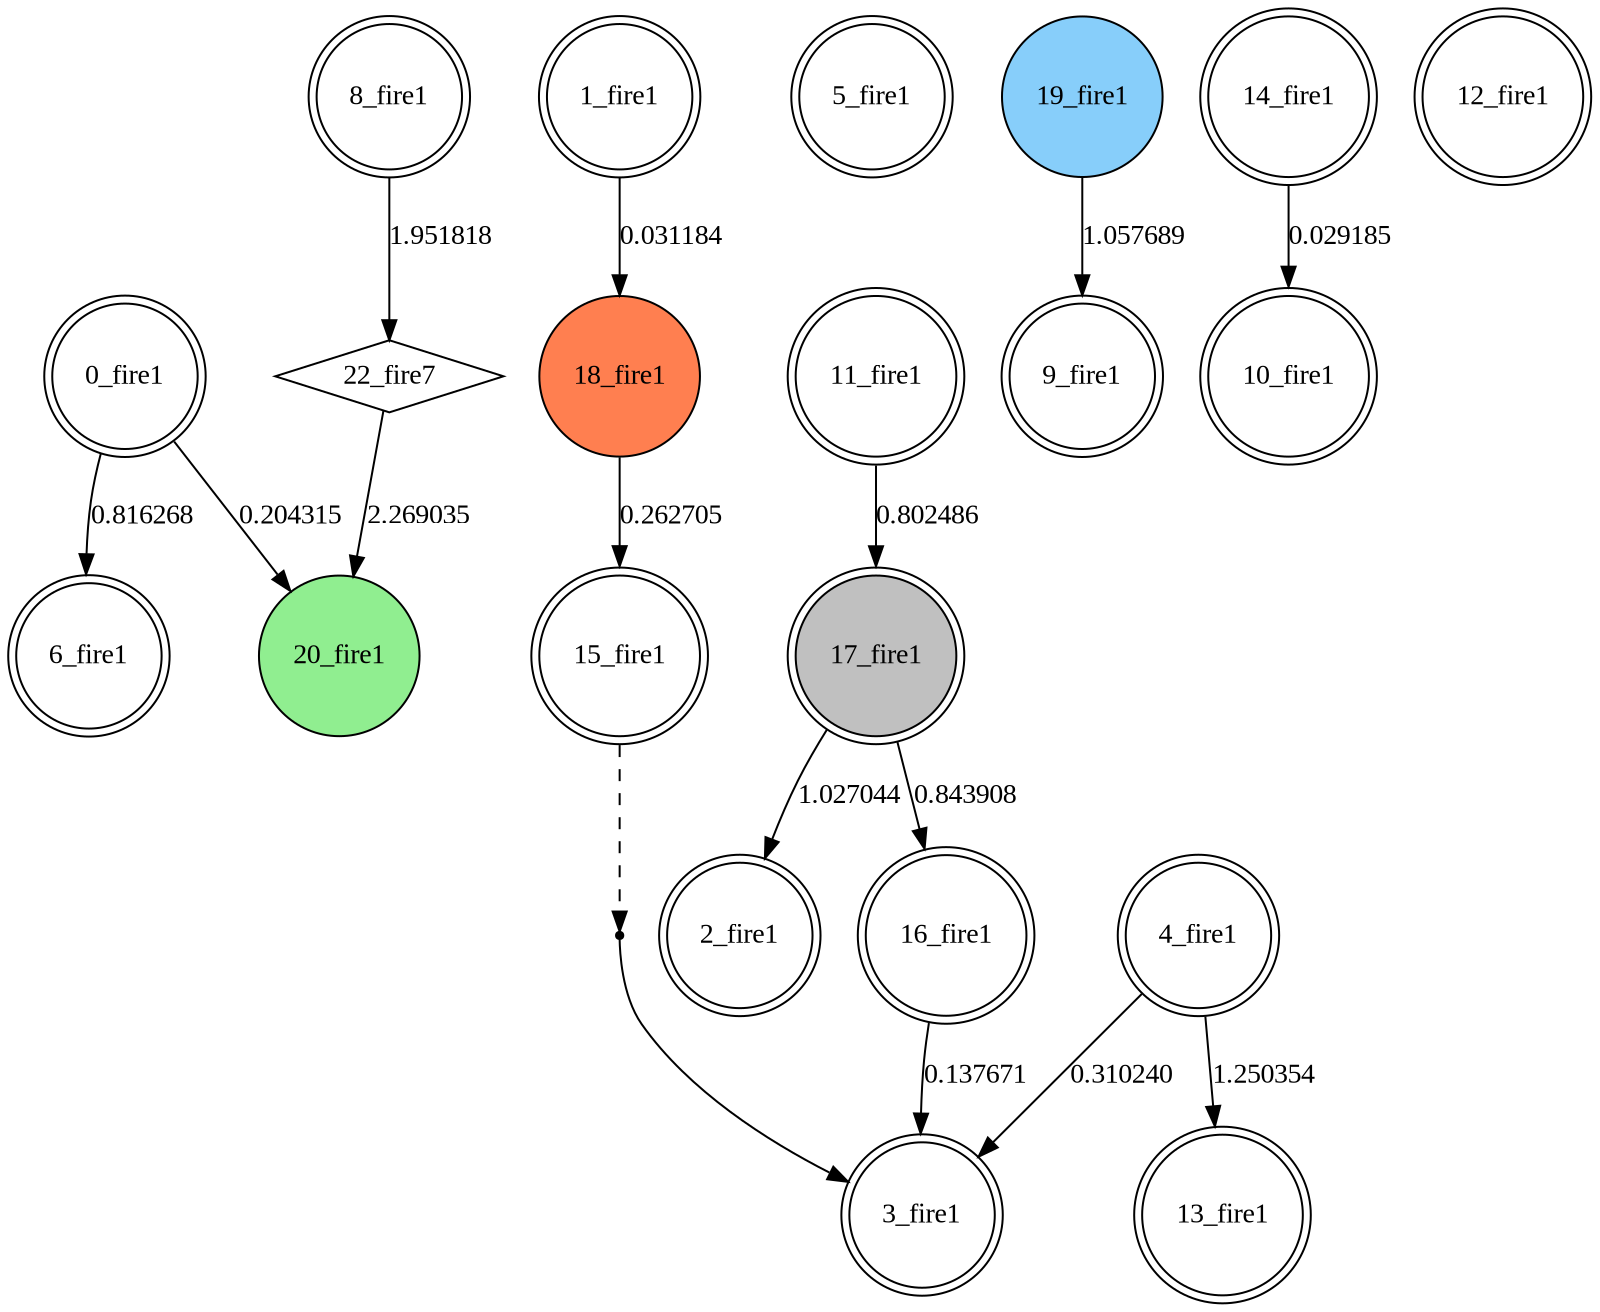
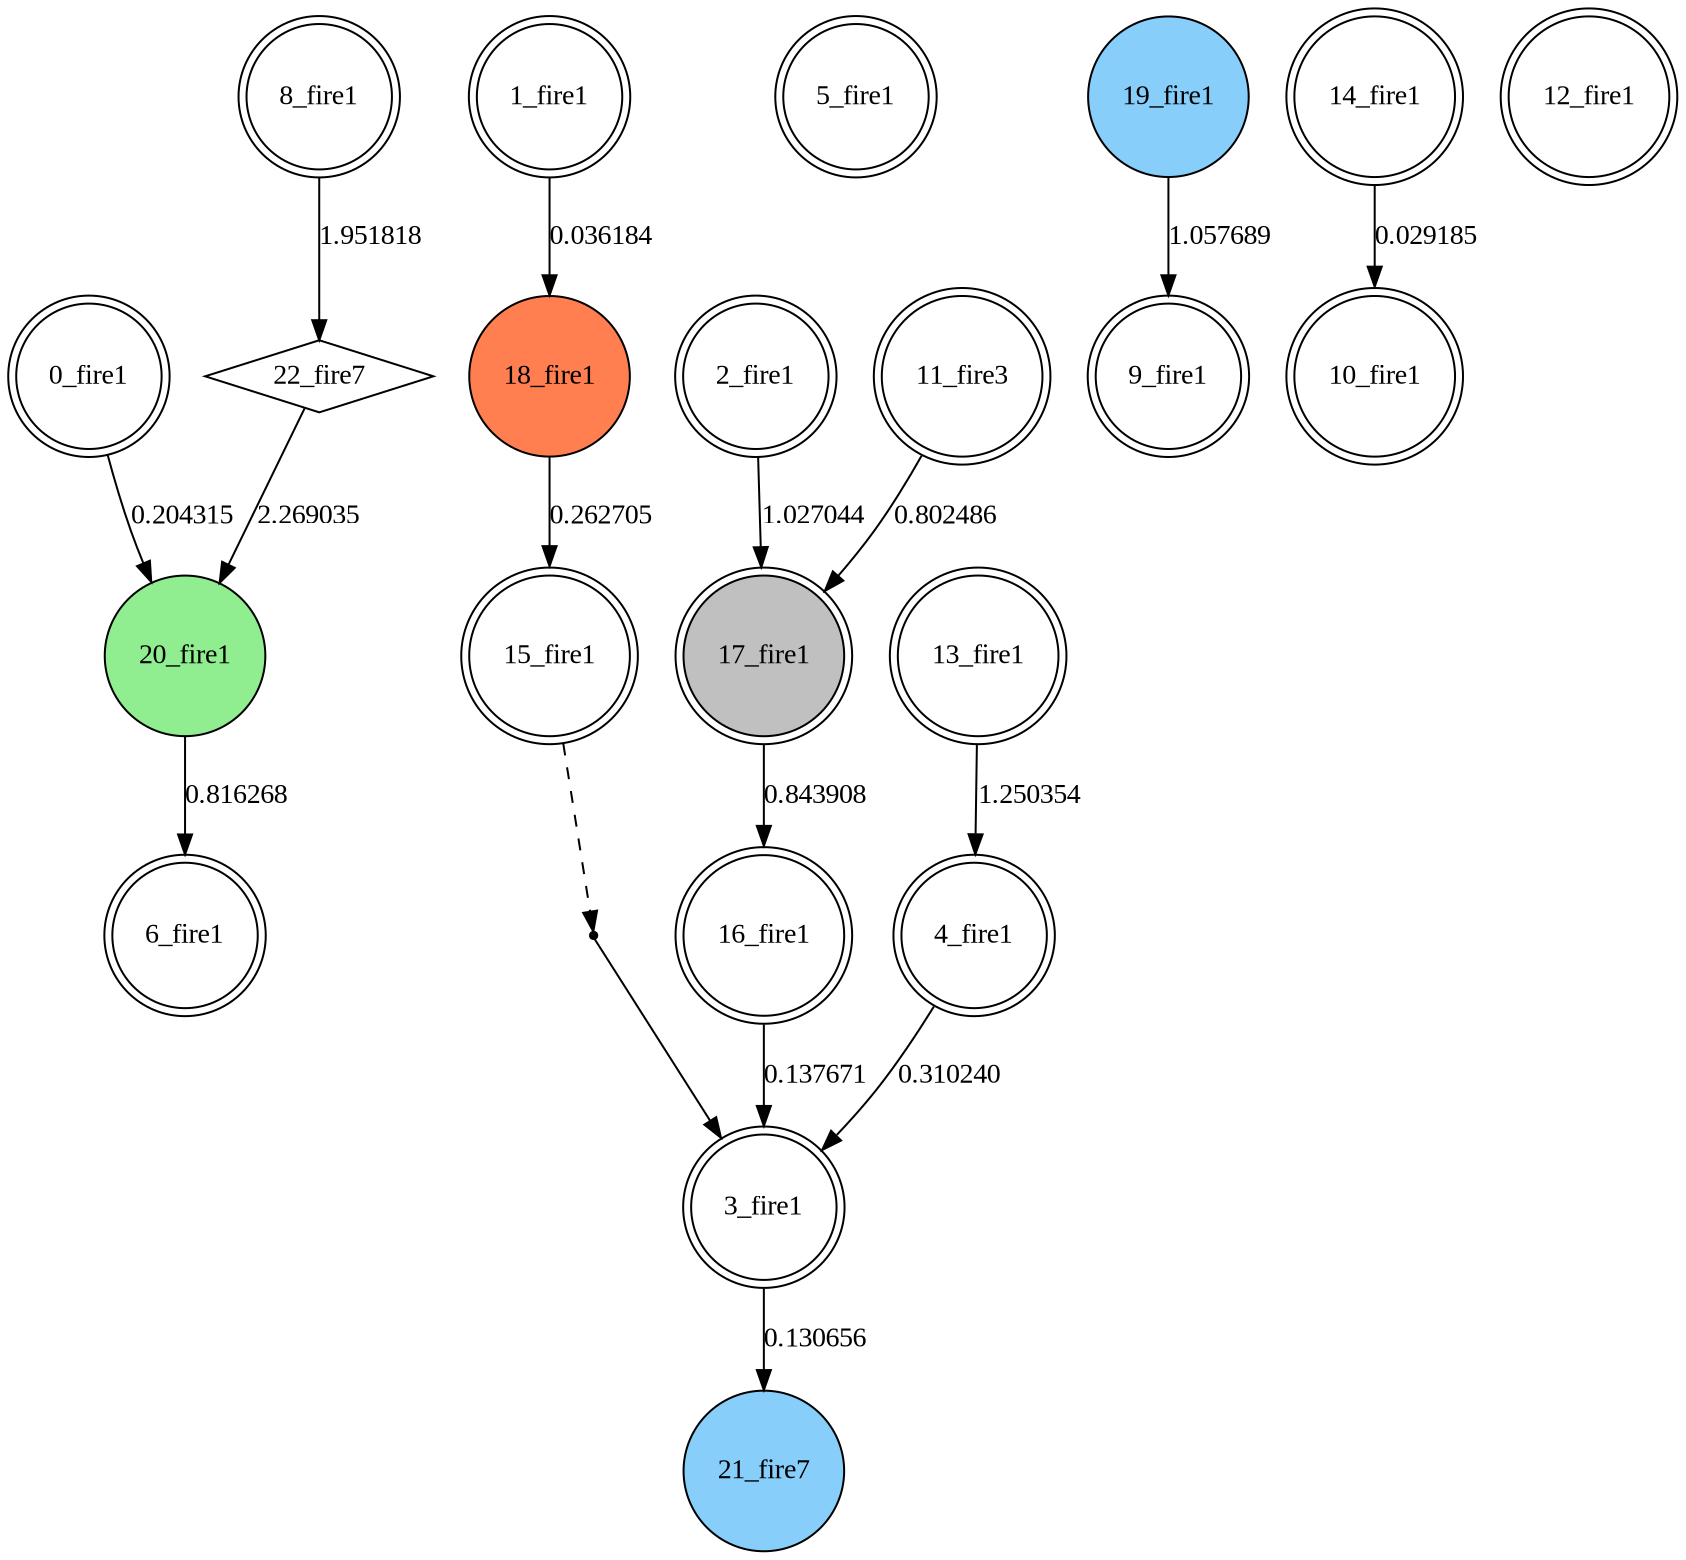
(672, 237) -> (602, 237)
(876, 376) -> (962, 376)
(91, 503) -> (185, 785)
(797, 783) -> (759, 502)
(1209, 1061) -> (976, 789)
none -> (764, 1471)
